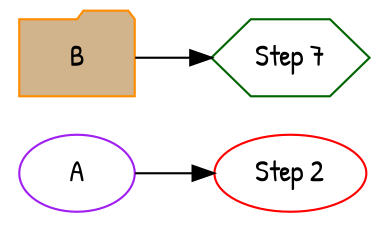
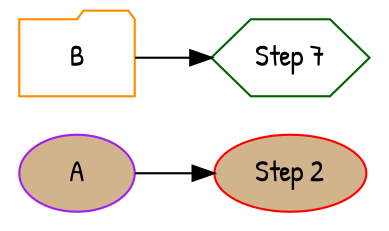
(77, 58) -> (77, 58)
(77, 173) -> (77, 173)
(290, 173) -> (290, 173)
